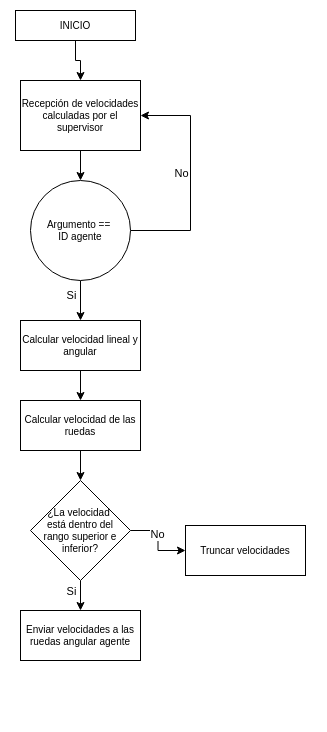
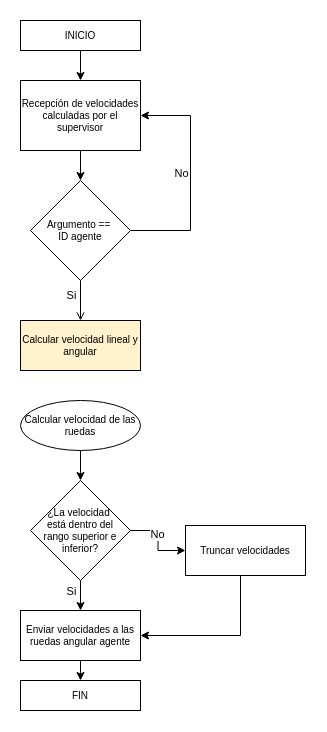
(76, 26) -> (81, 36)
(81, 231) -> (81, 231)
(81, 312) -> (81, 314)
(81, 346) -> (81, 346)
(81, 382) -> none
(81, 426) -> (81, 426)
none -> (224, 636)
none -> (81, 667)
none -> (81, 696)
